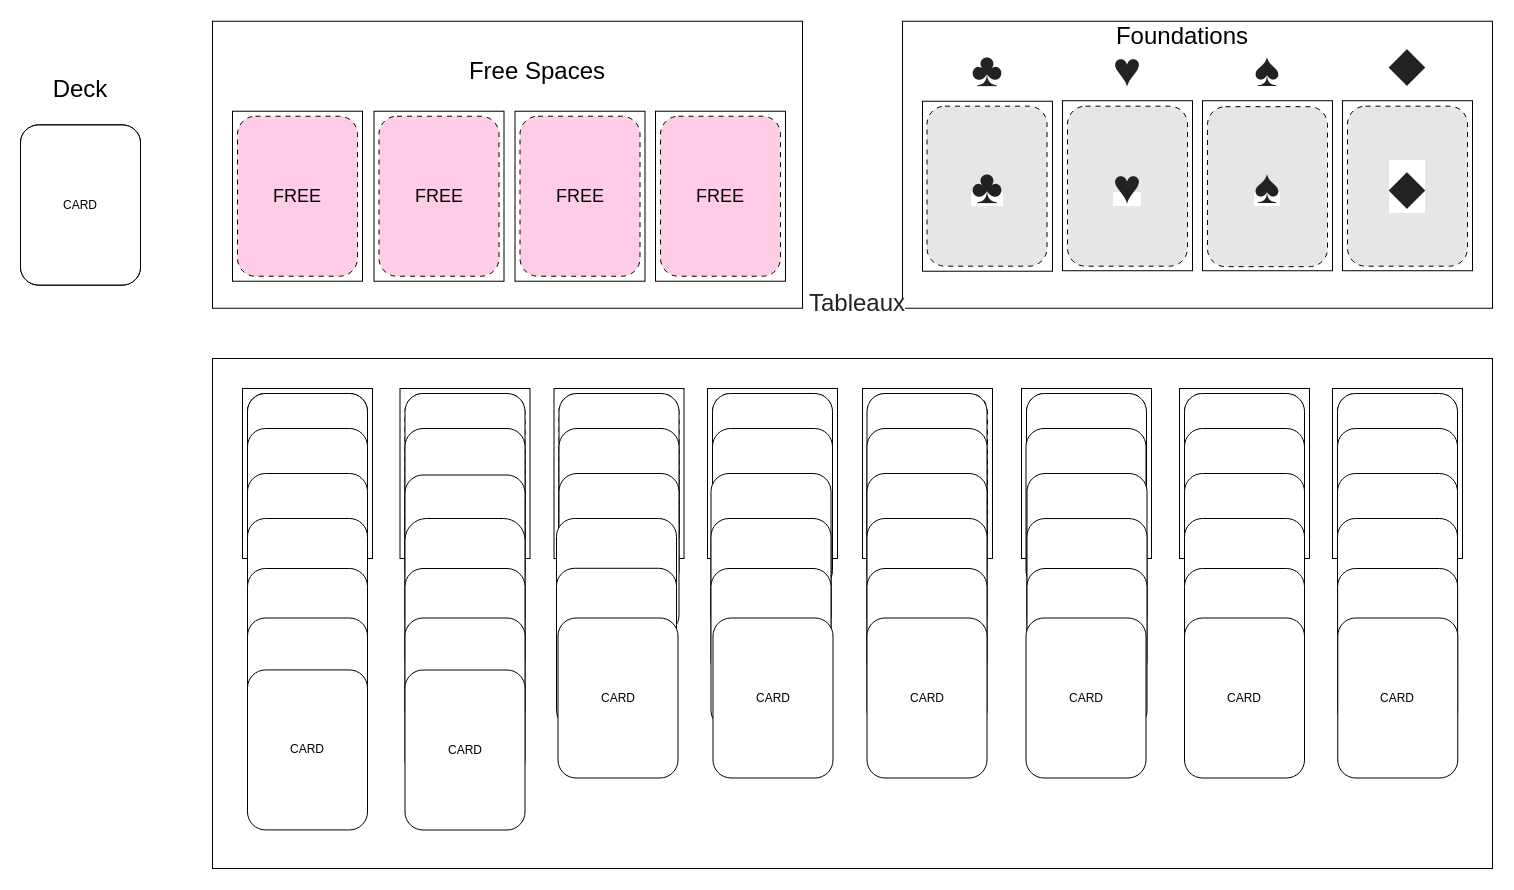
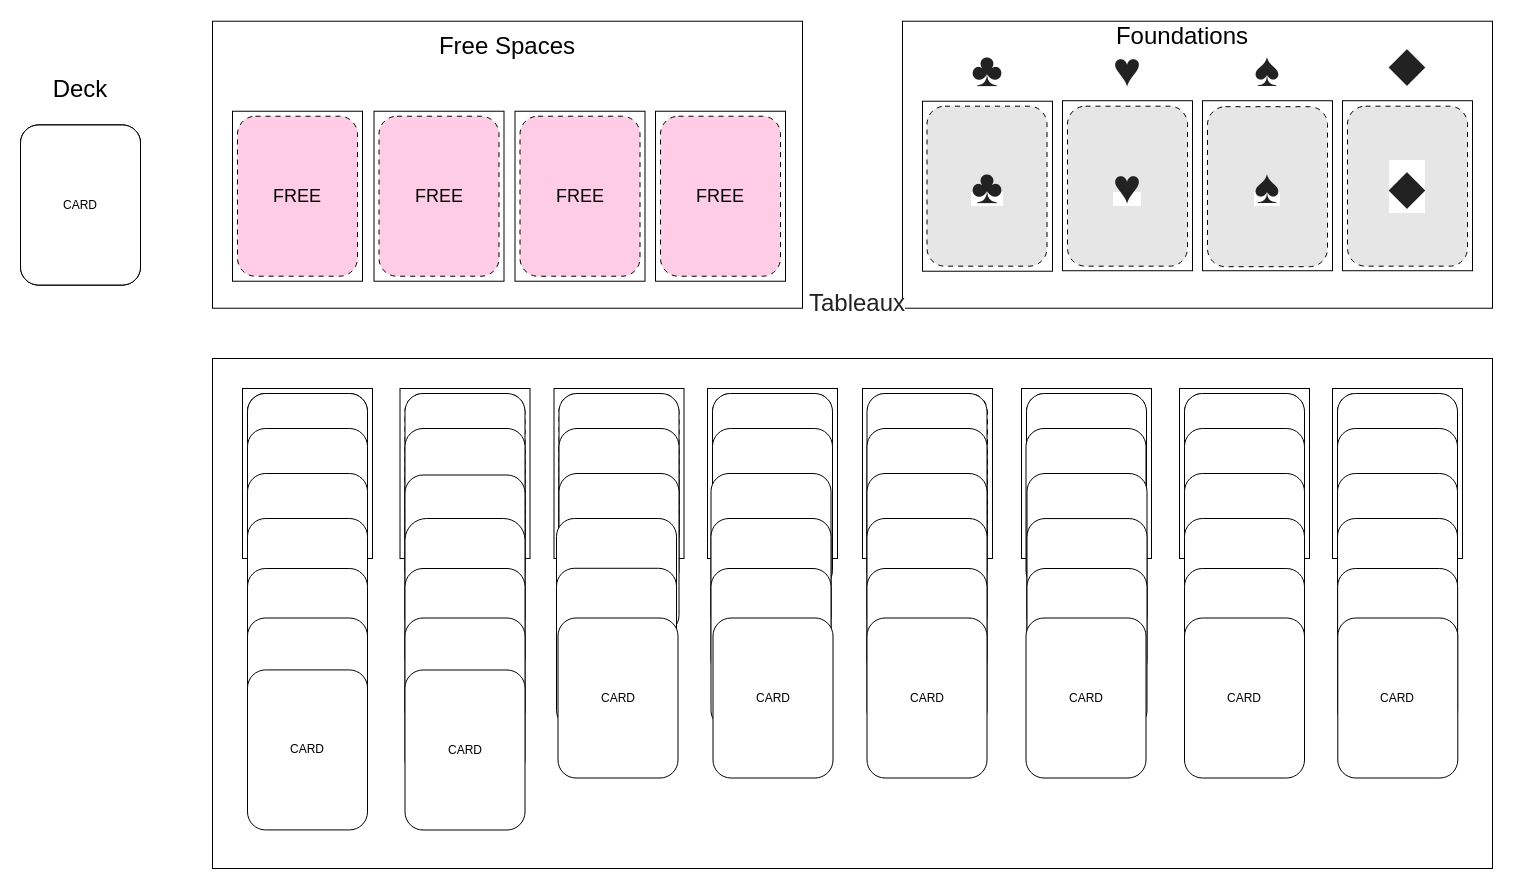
(538, 72) -> (508, 47)
